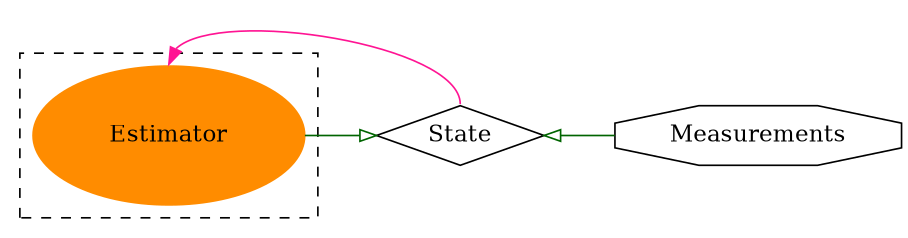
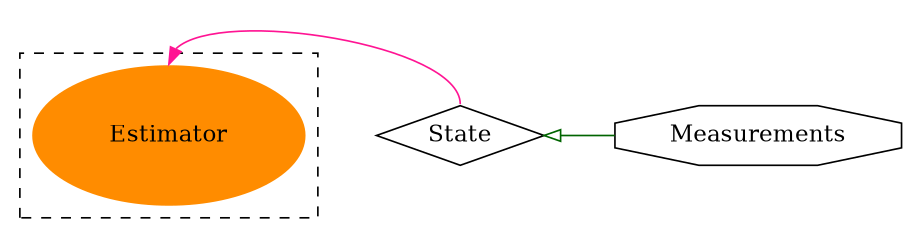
(332, 135) -> none
